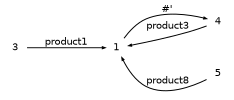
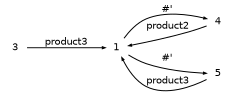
(168, 26) -> (168, 26)
(66, 42) -> (66, 42)
none -> (165, 68)
(168, 81) -> (168, 81)
